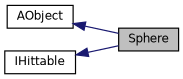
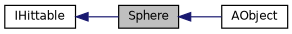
(102, 30) -> (206, 17)
